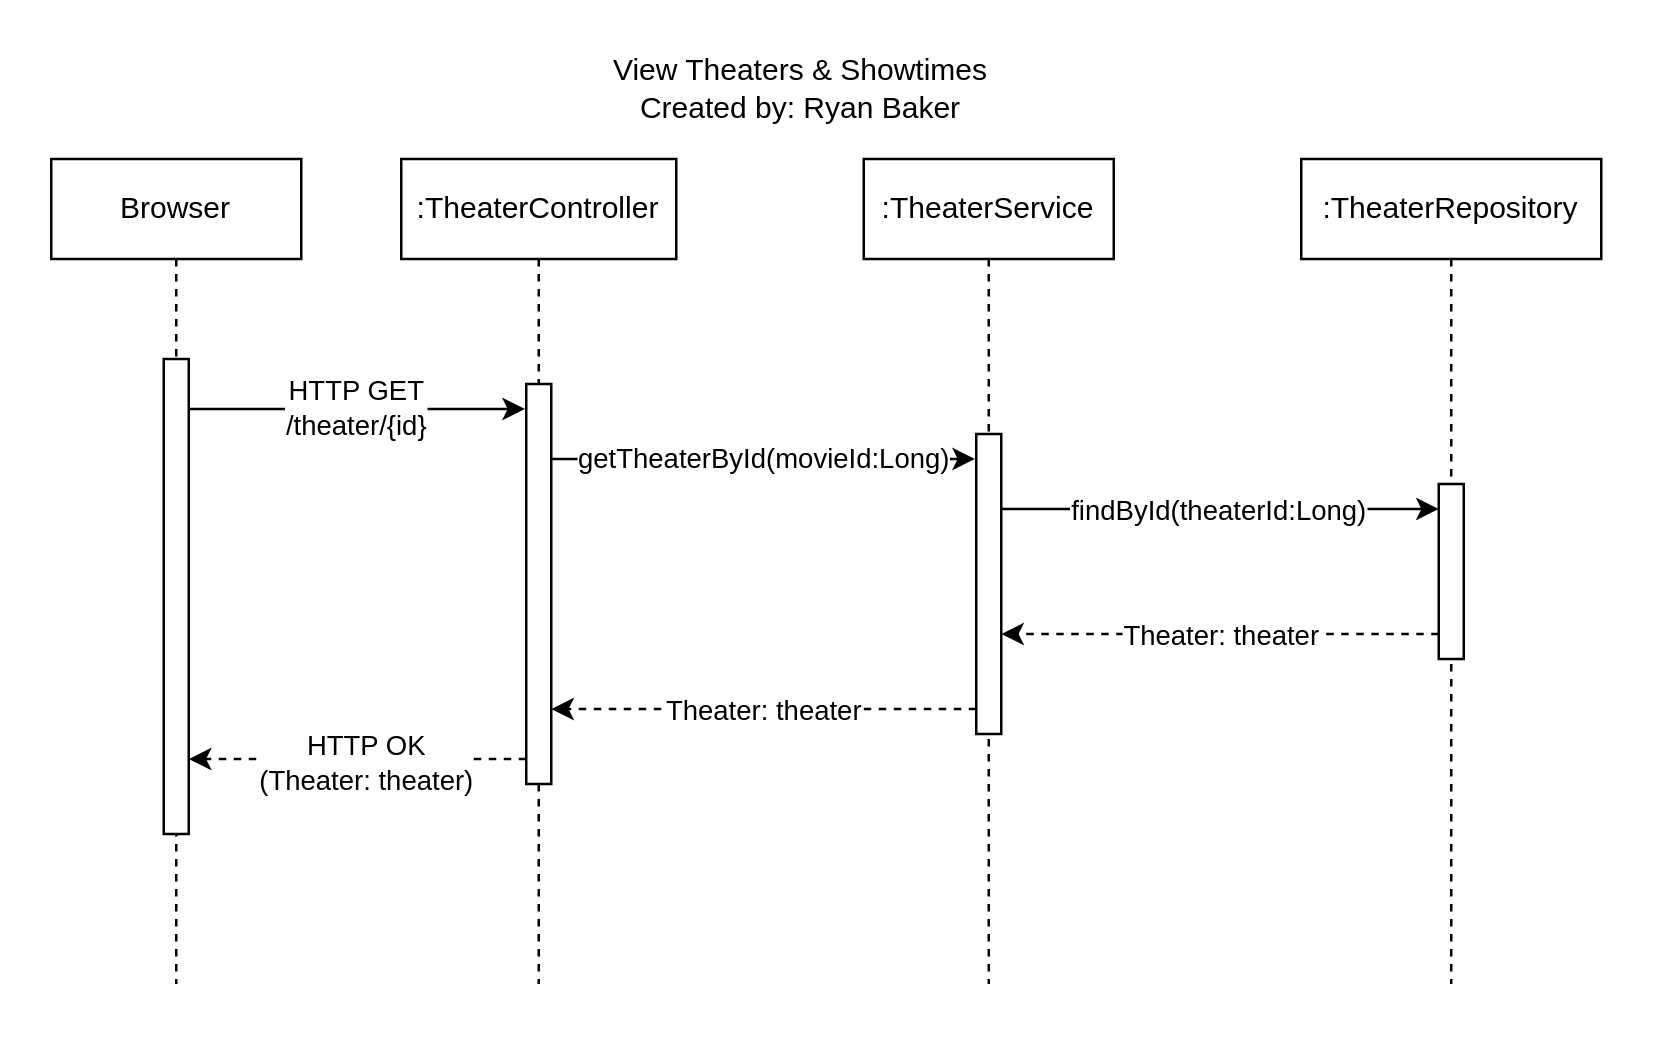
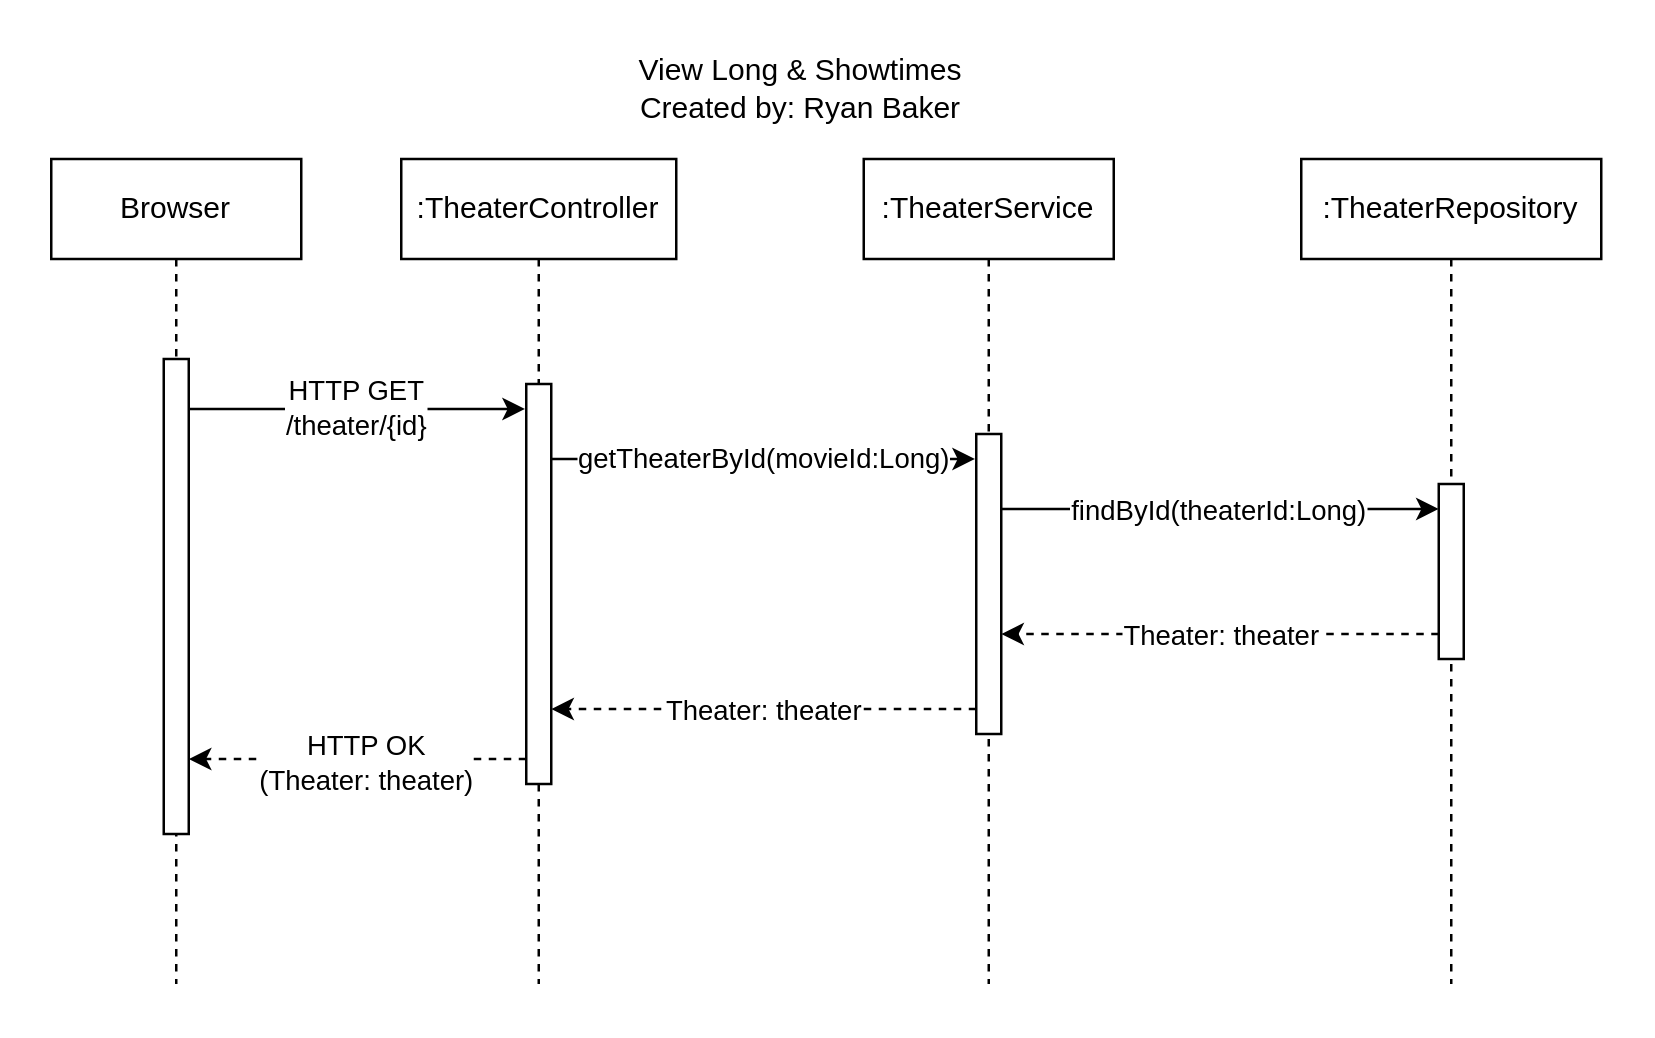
(801, 89) -> (801, 89)
